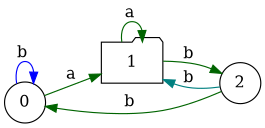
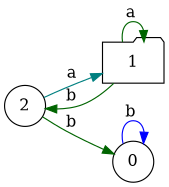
(191, 78) -> (74, 73)
(67, 87) -> none
